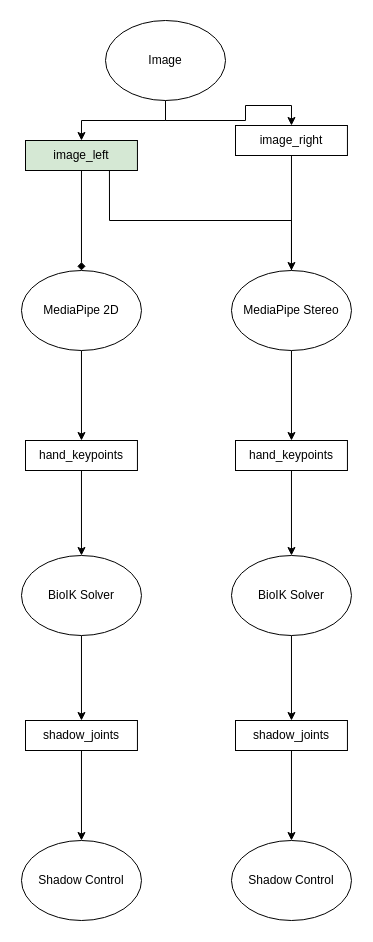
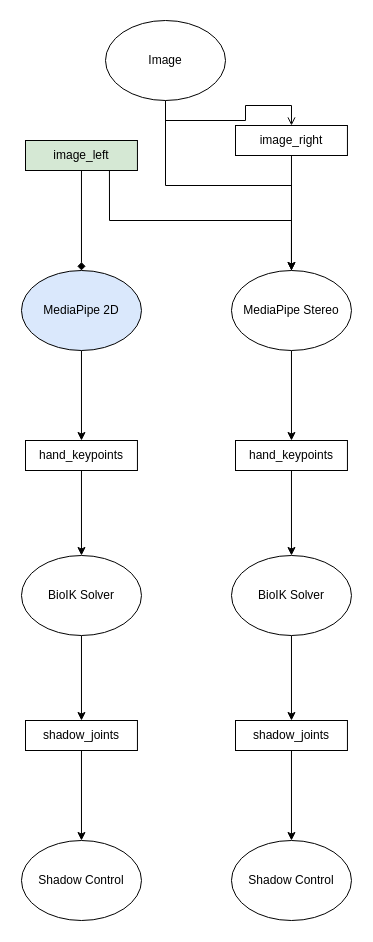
(291, 117) -> (291, 119)
(116, 121) -> (195, 186)
(81, 311) -> (81, 311)
